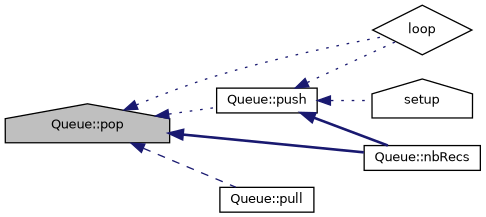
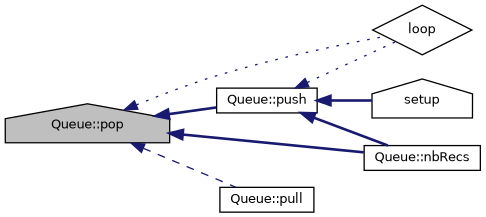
(351, 101) -> (351, 101)
(193, 111) -> (193, 111)
